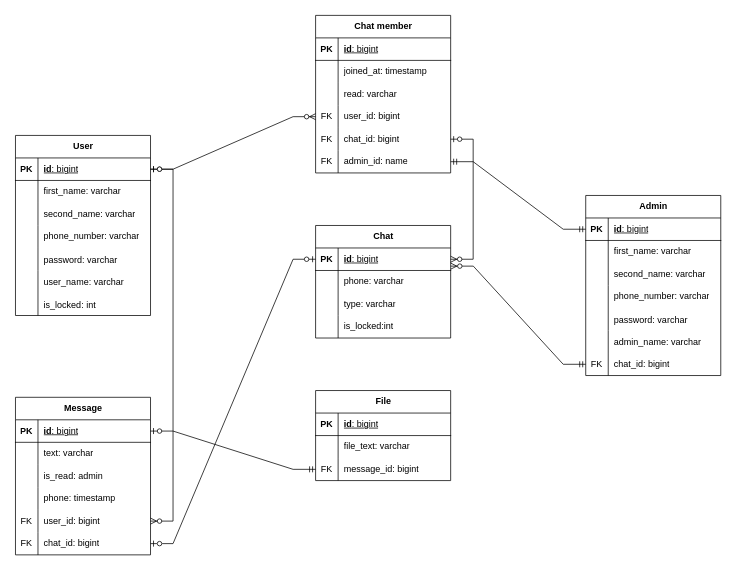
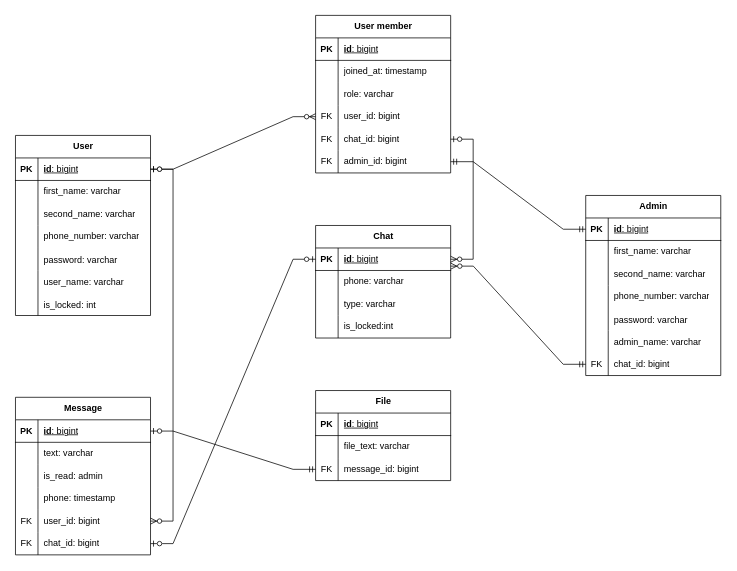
(383, 27) -> (383, 27)
(374, 94) -> (373, 94)
(374, 162) -> (377, 162)
